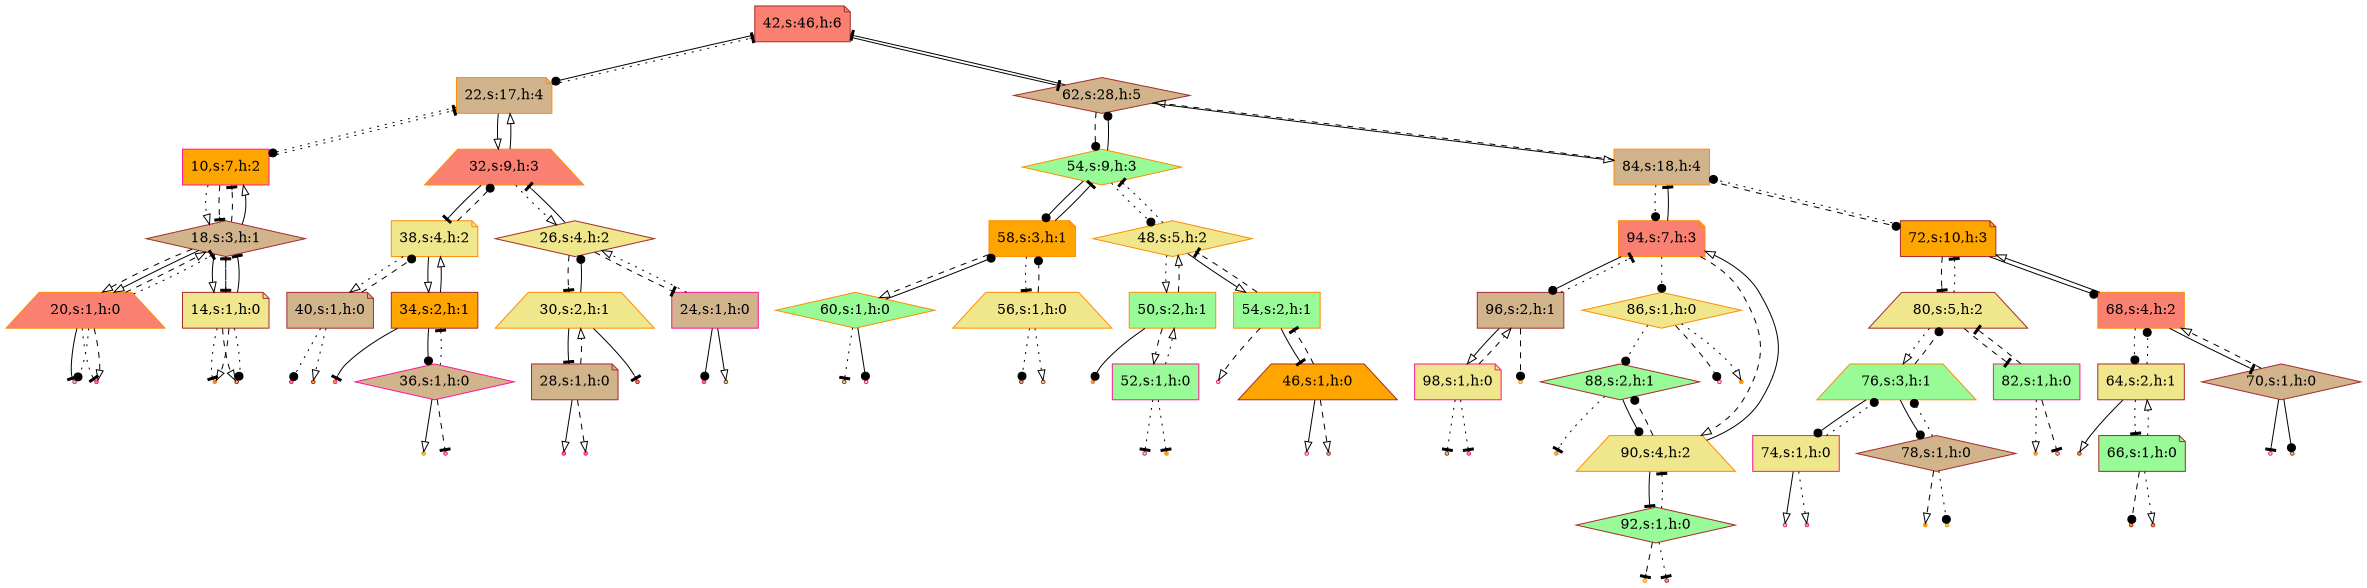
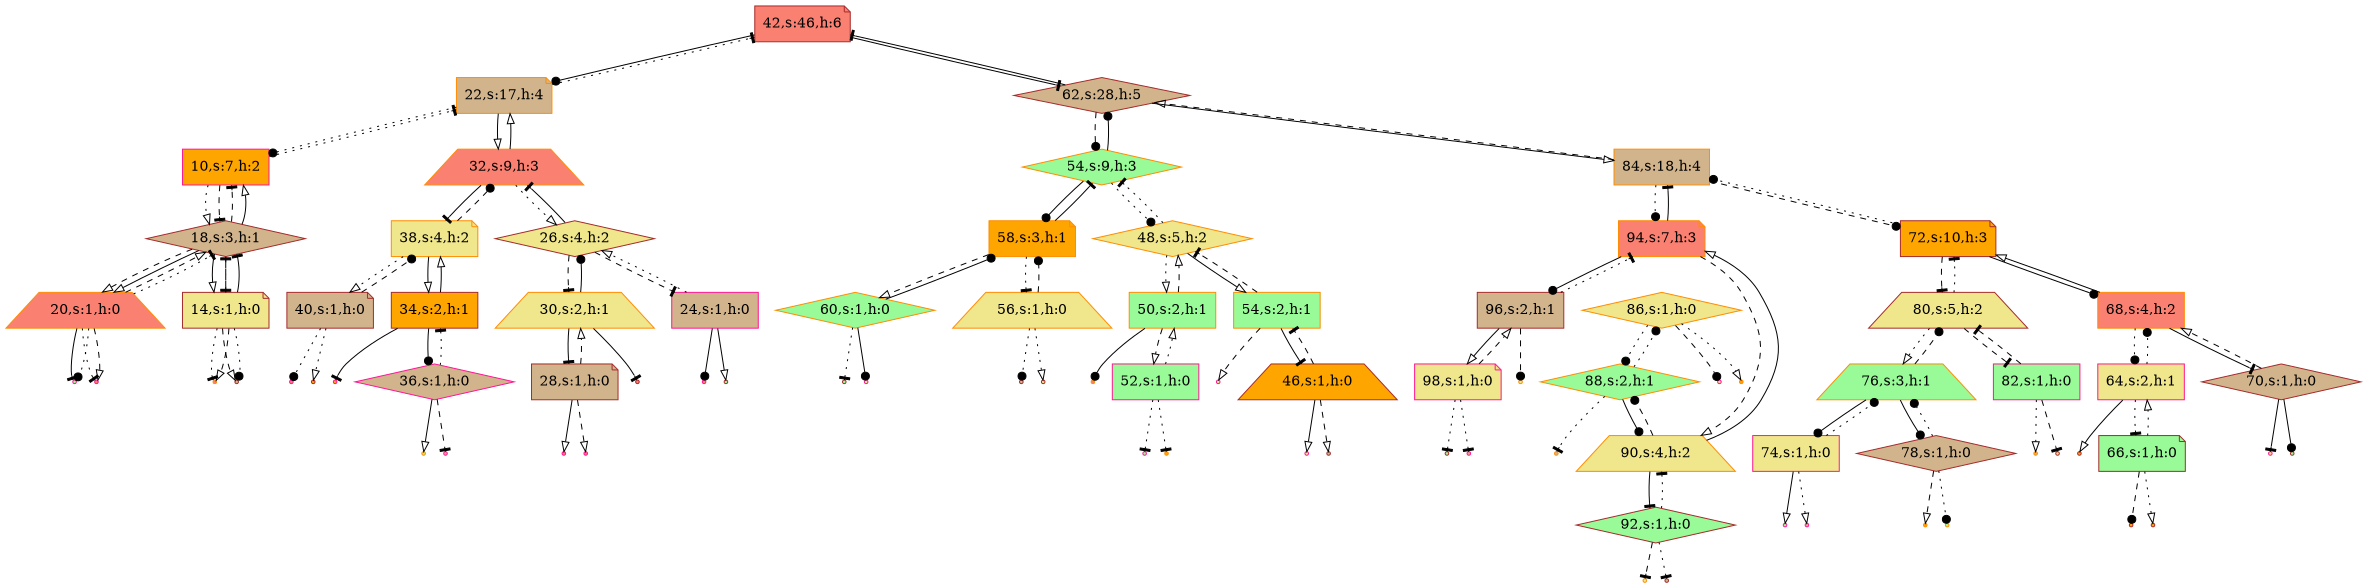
(1662, 271) -> (1644, 351)
(1620, 382) -> (1620, 382)
(2141, 382) -> (2141, 382)
